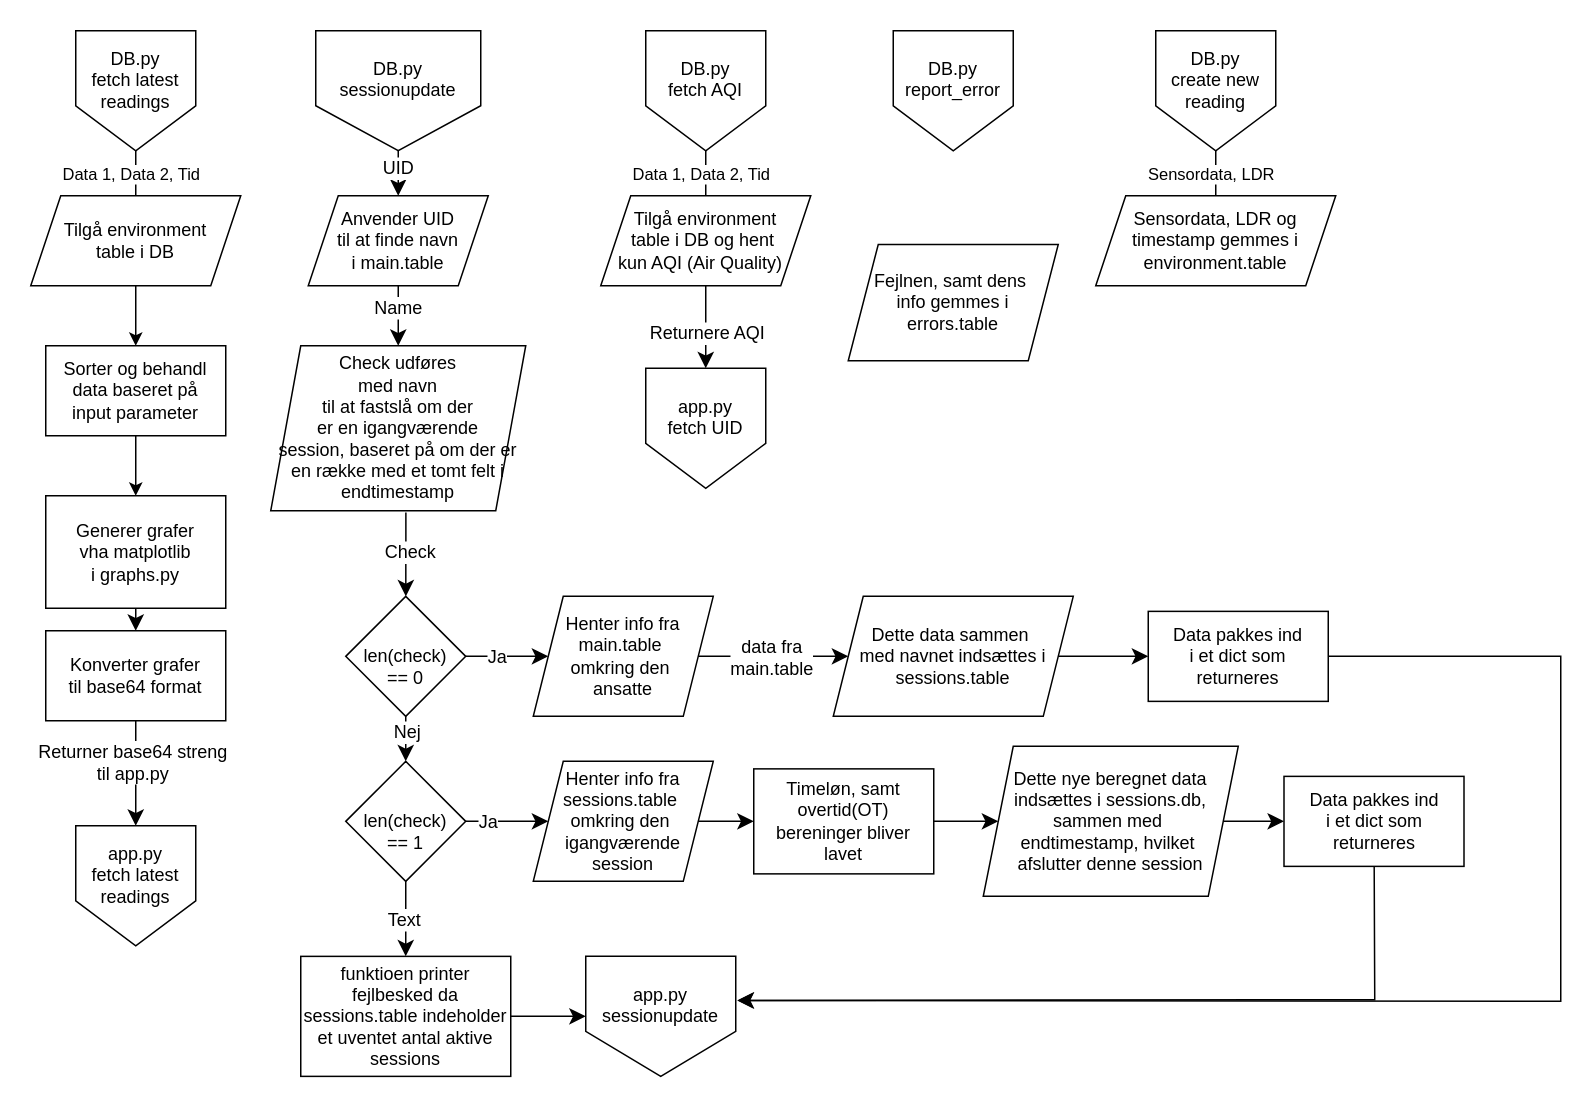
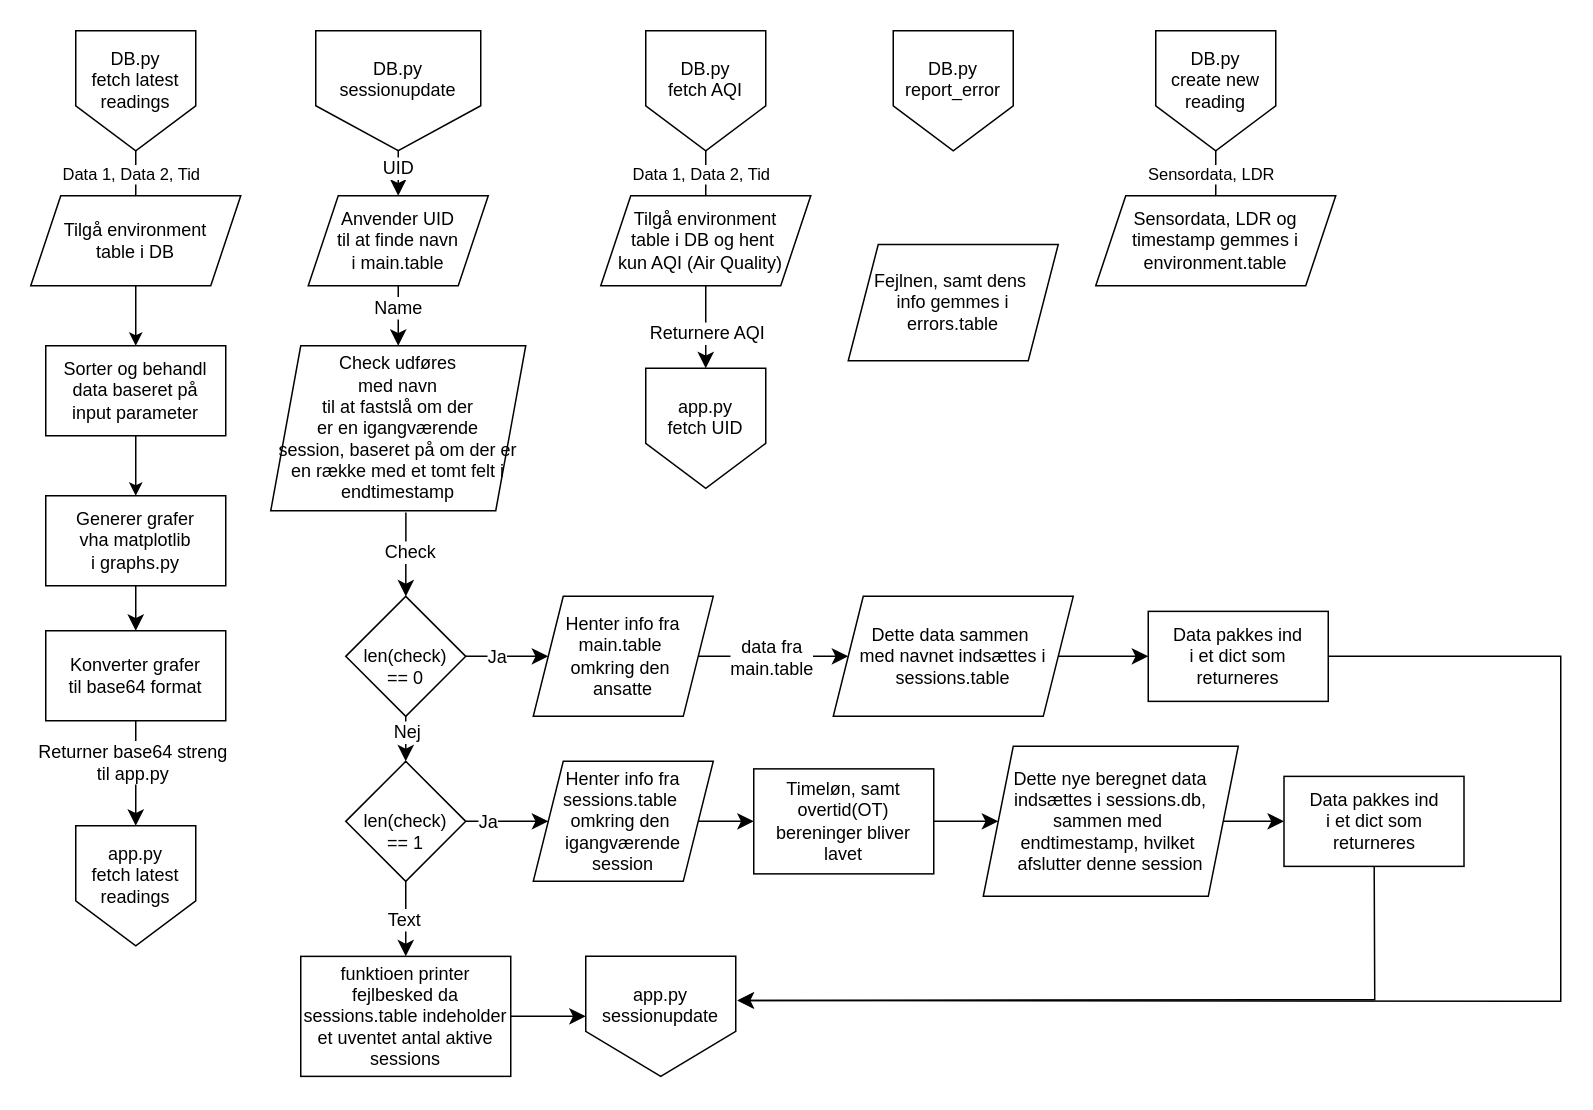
(136, 552) -> (136, 541)
